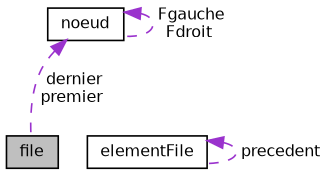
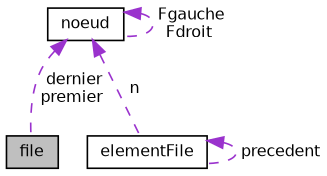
none -> (120, 95)
